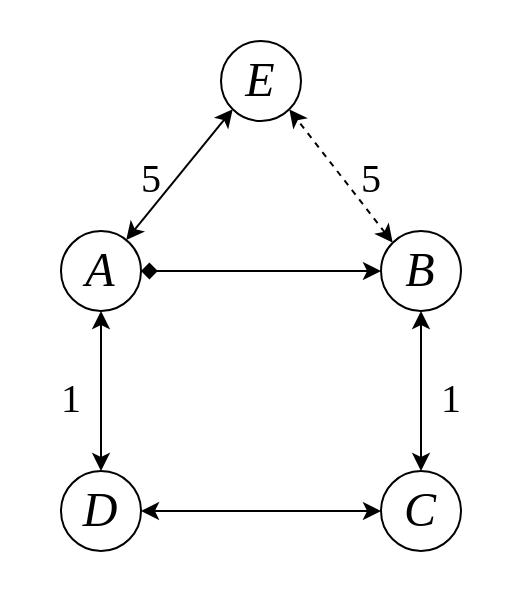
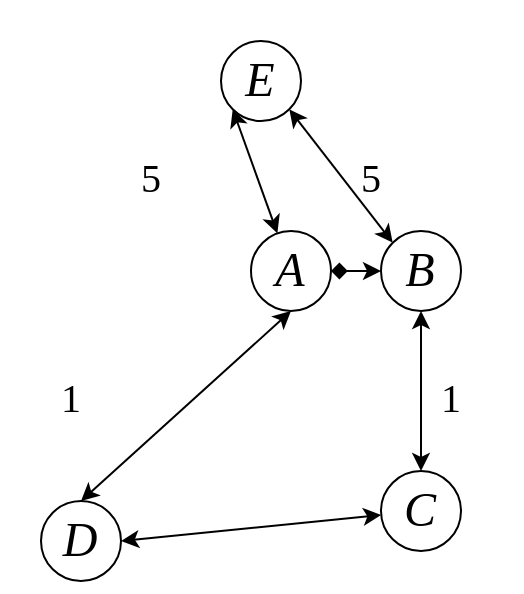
(340, 175) -> (340, 175)
(101, 271) -> (291, 271)
(101, 511) -> (81, 541)
